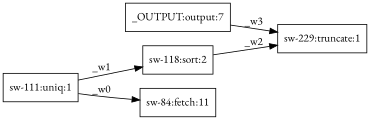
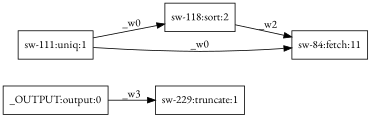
(178, 17) -> (56, 100)
(241, 51) -> (260, 30)
(102, 67) -> (132, 23)
